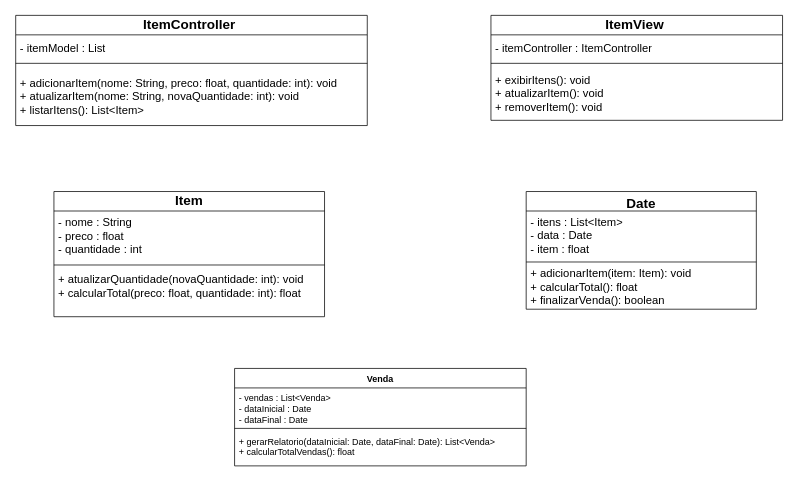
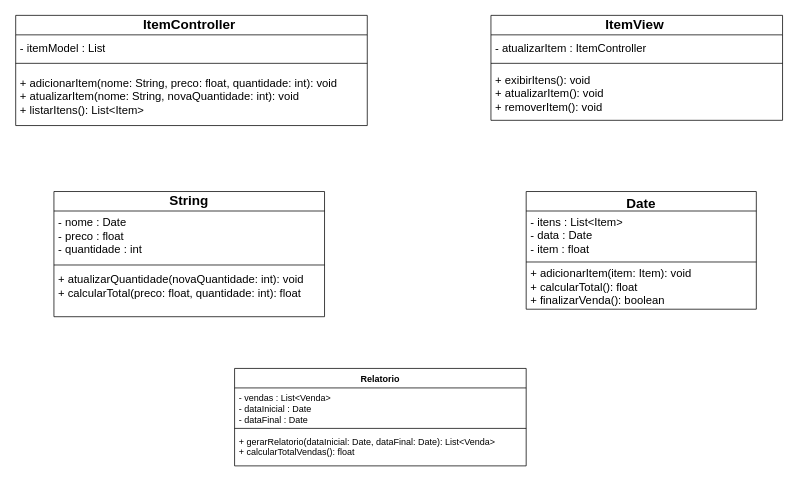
(586, 48) -> (584, 48)
(189, 201) -> (189, 201)
(106, 237) -> (106, 237)
(380, 379) -> (380, 379)
